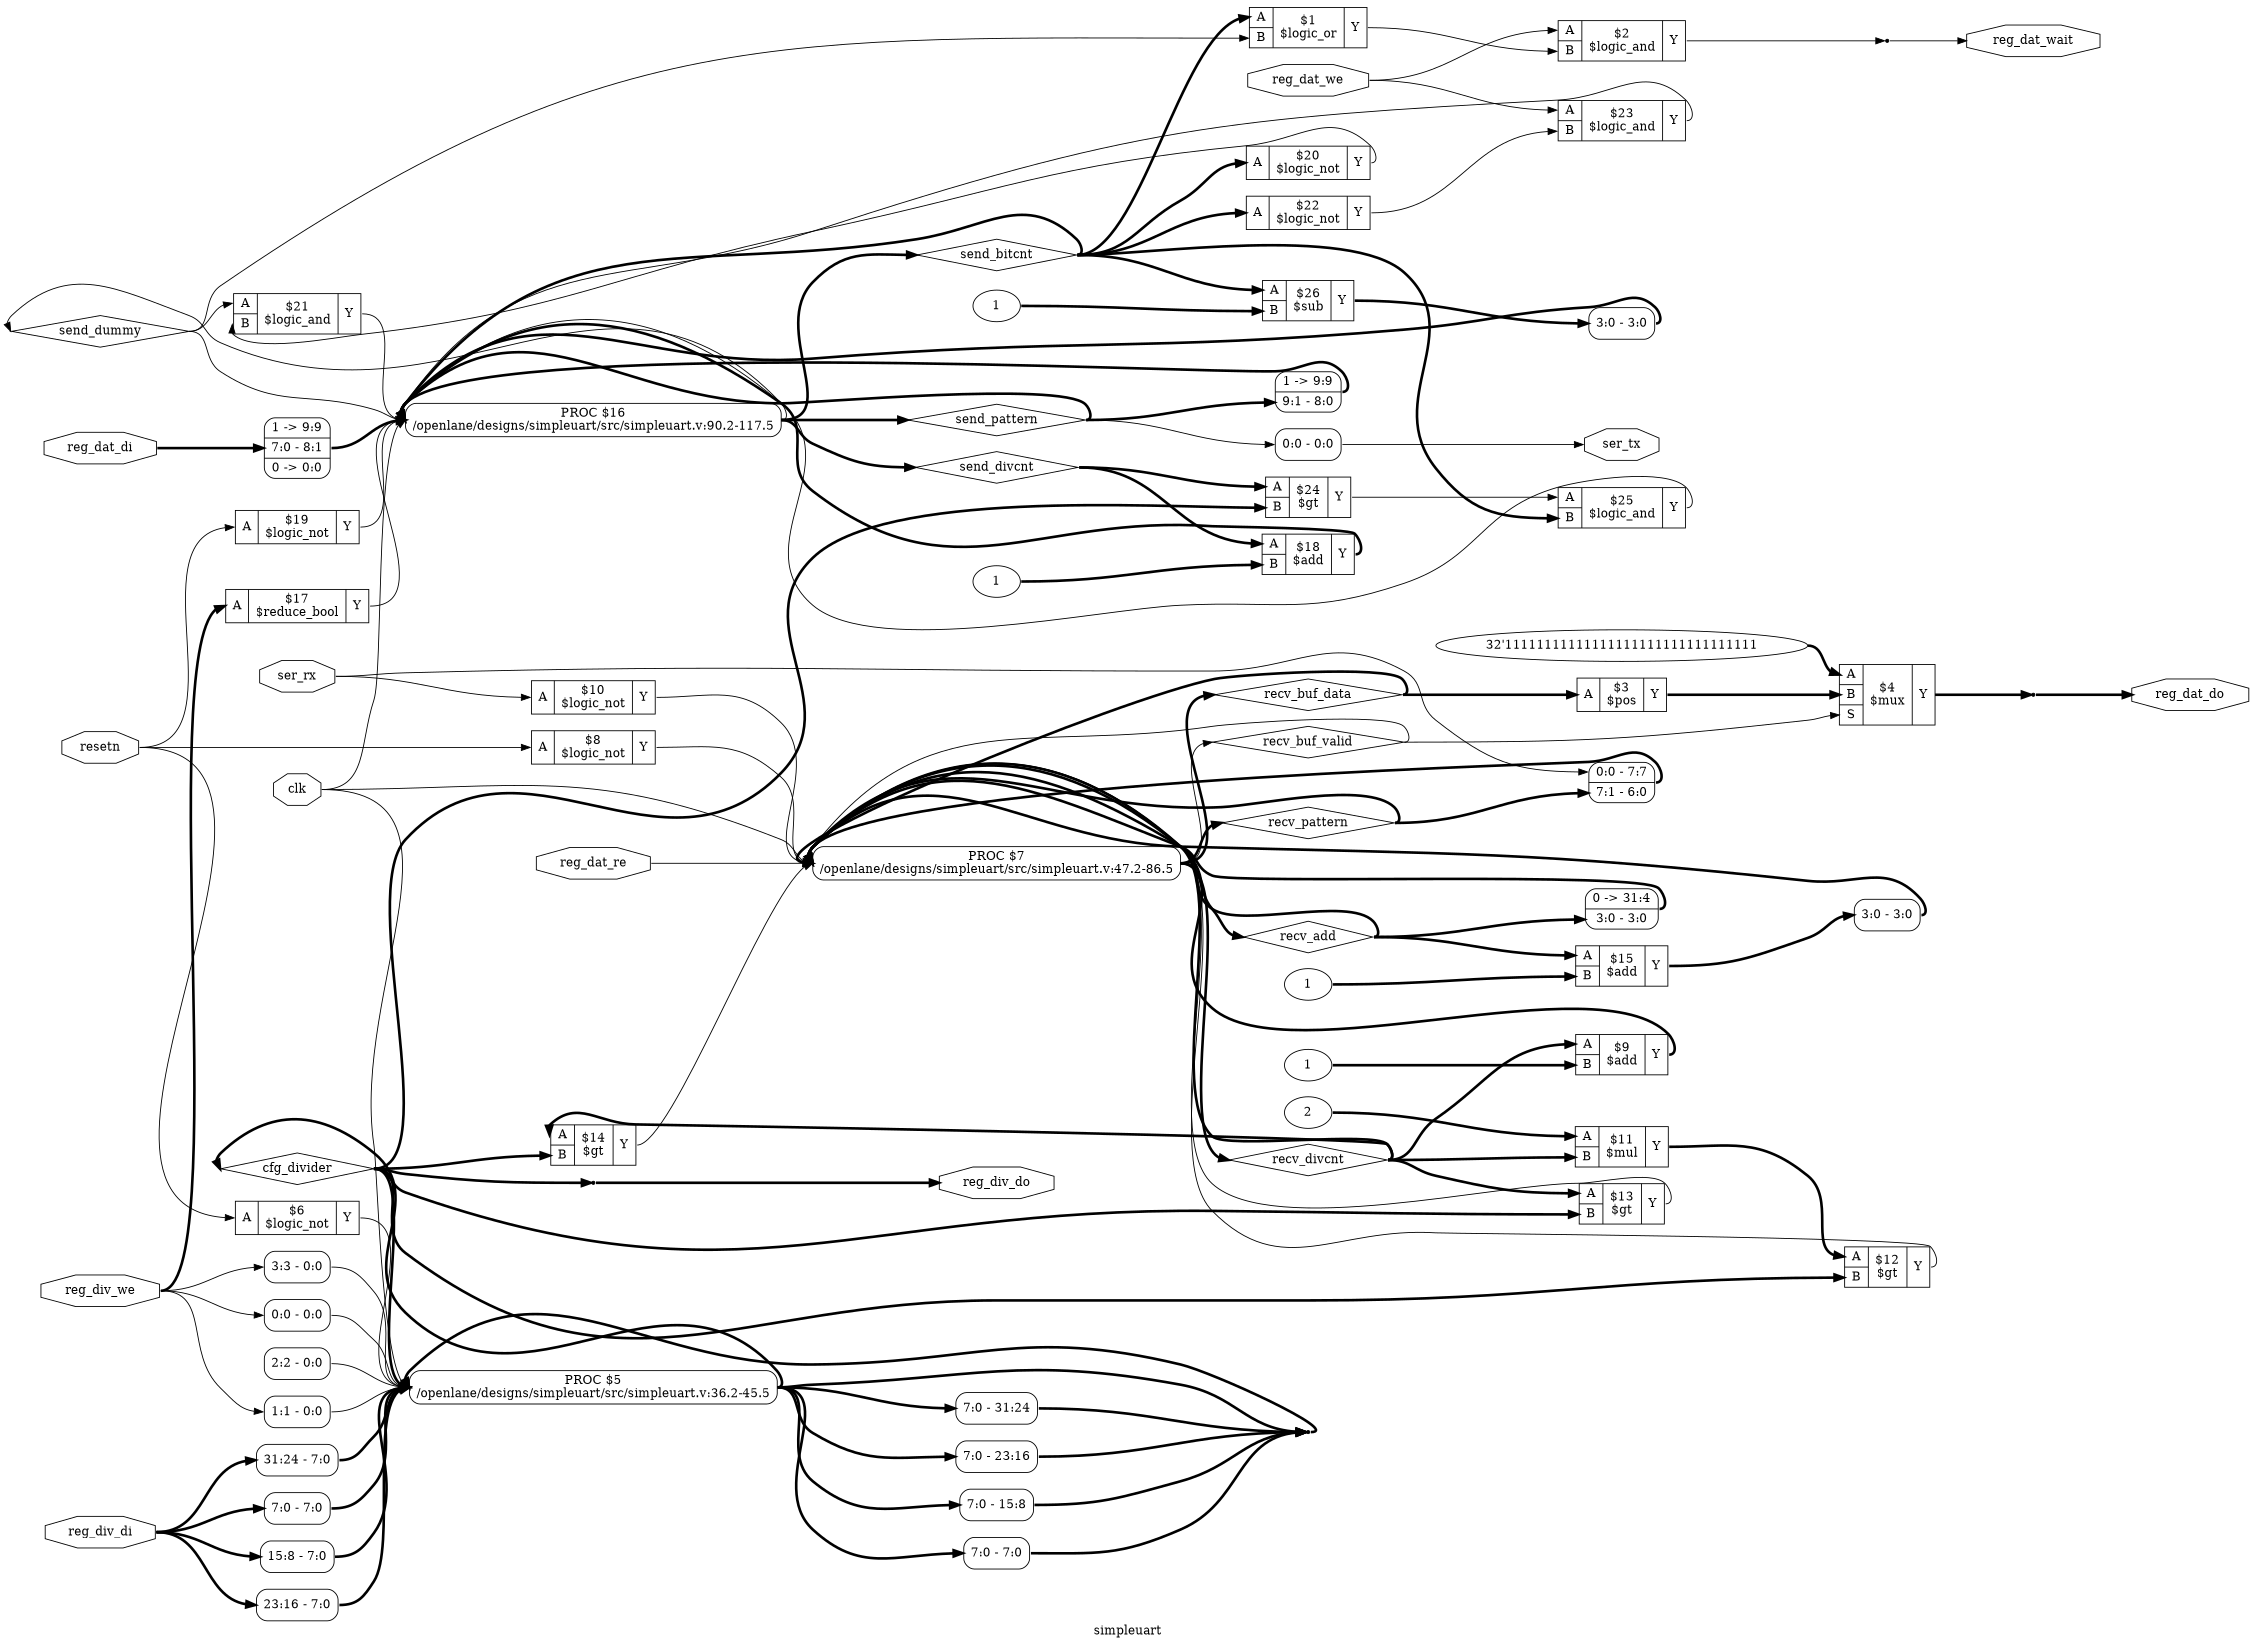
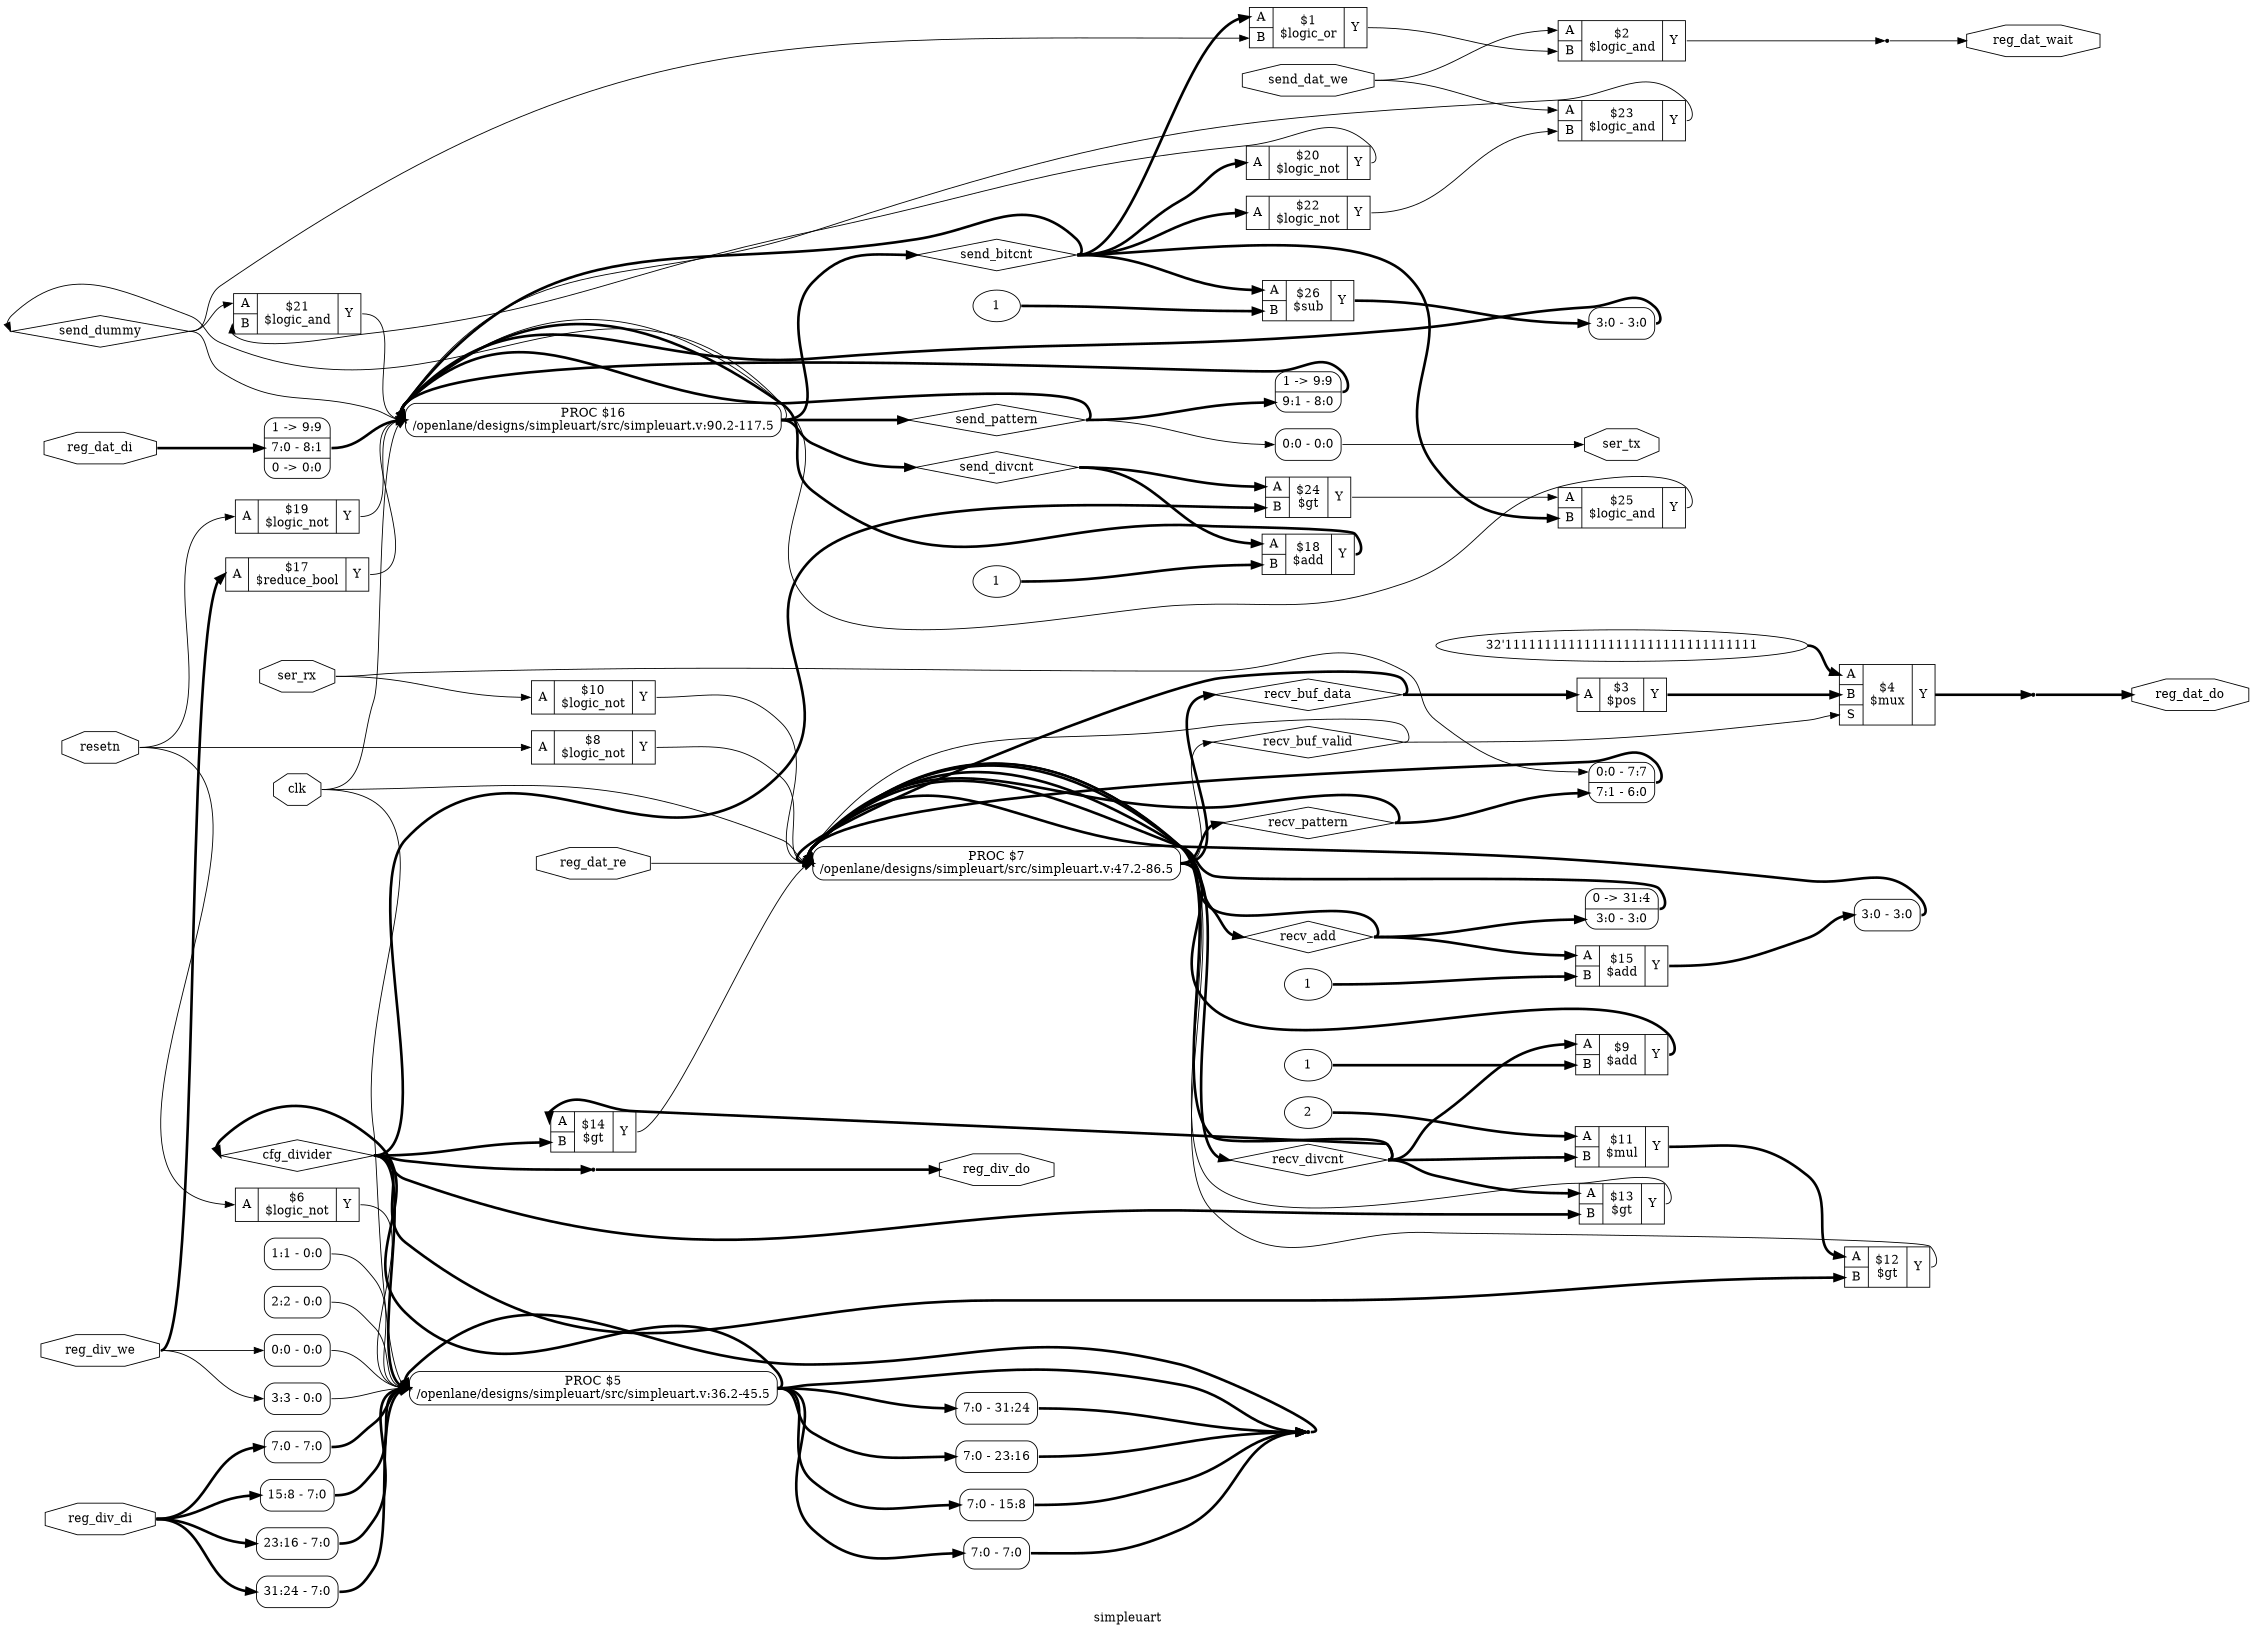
(1308, 80) -> (1308, 80)
(202, 1353) -> none
